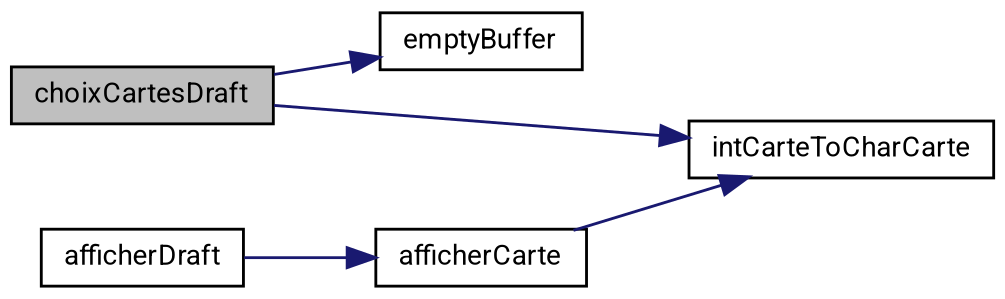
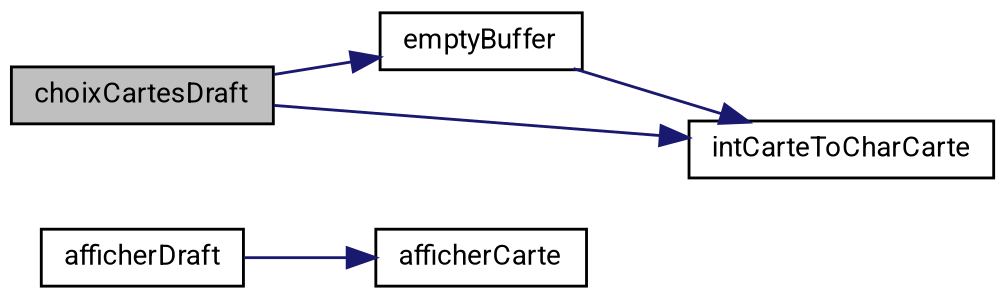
(648, 208) -> (648, 91)
